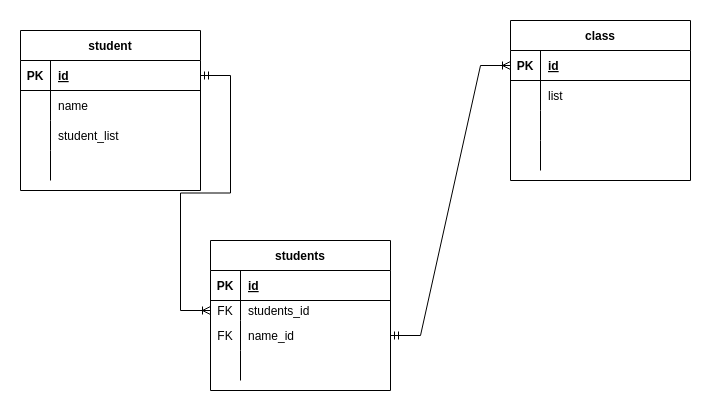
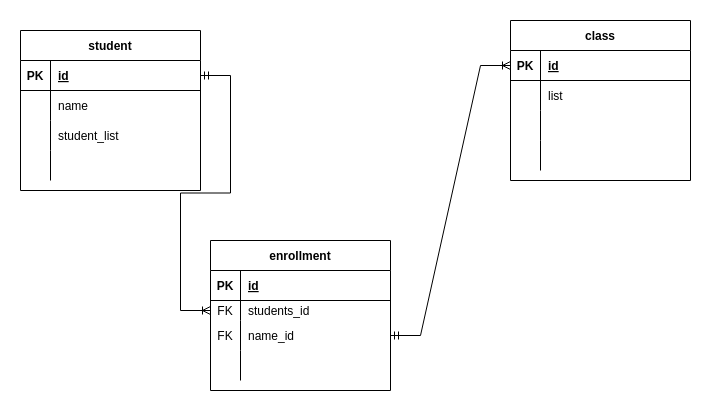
(300, 256) -> (300, 256)
